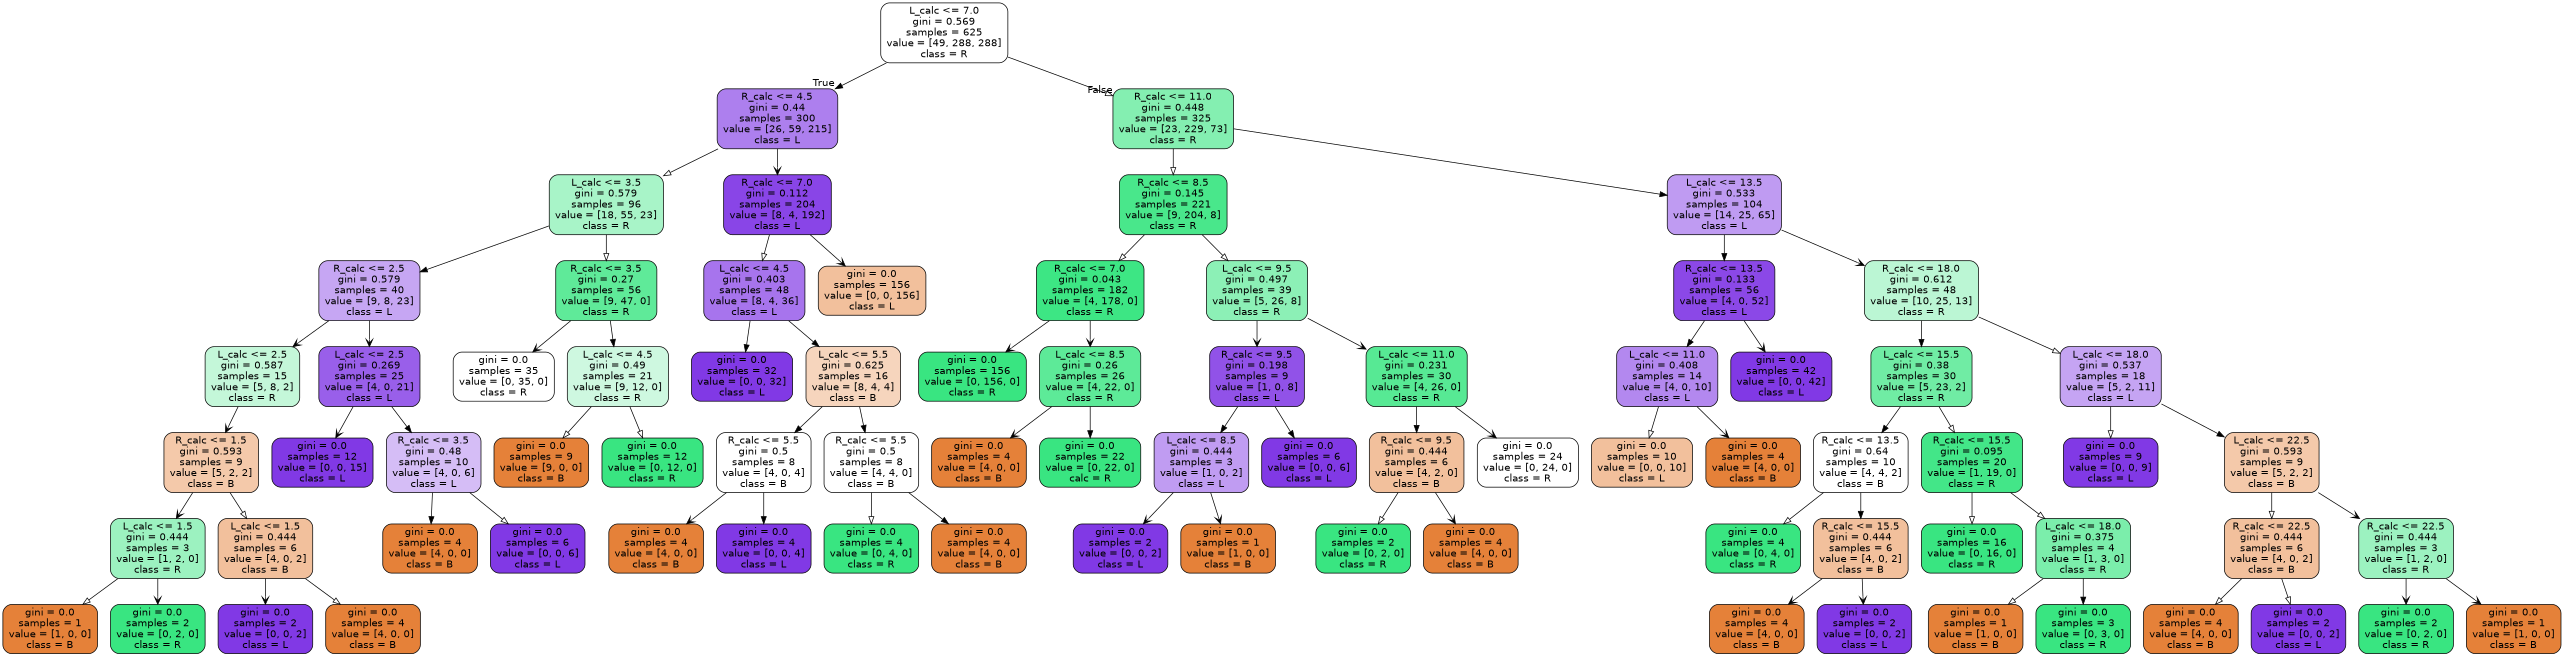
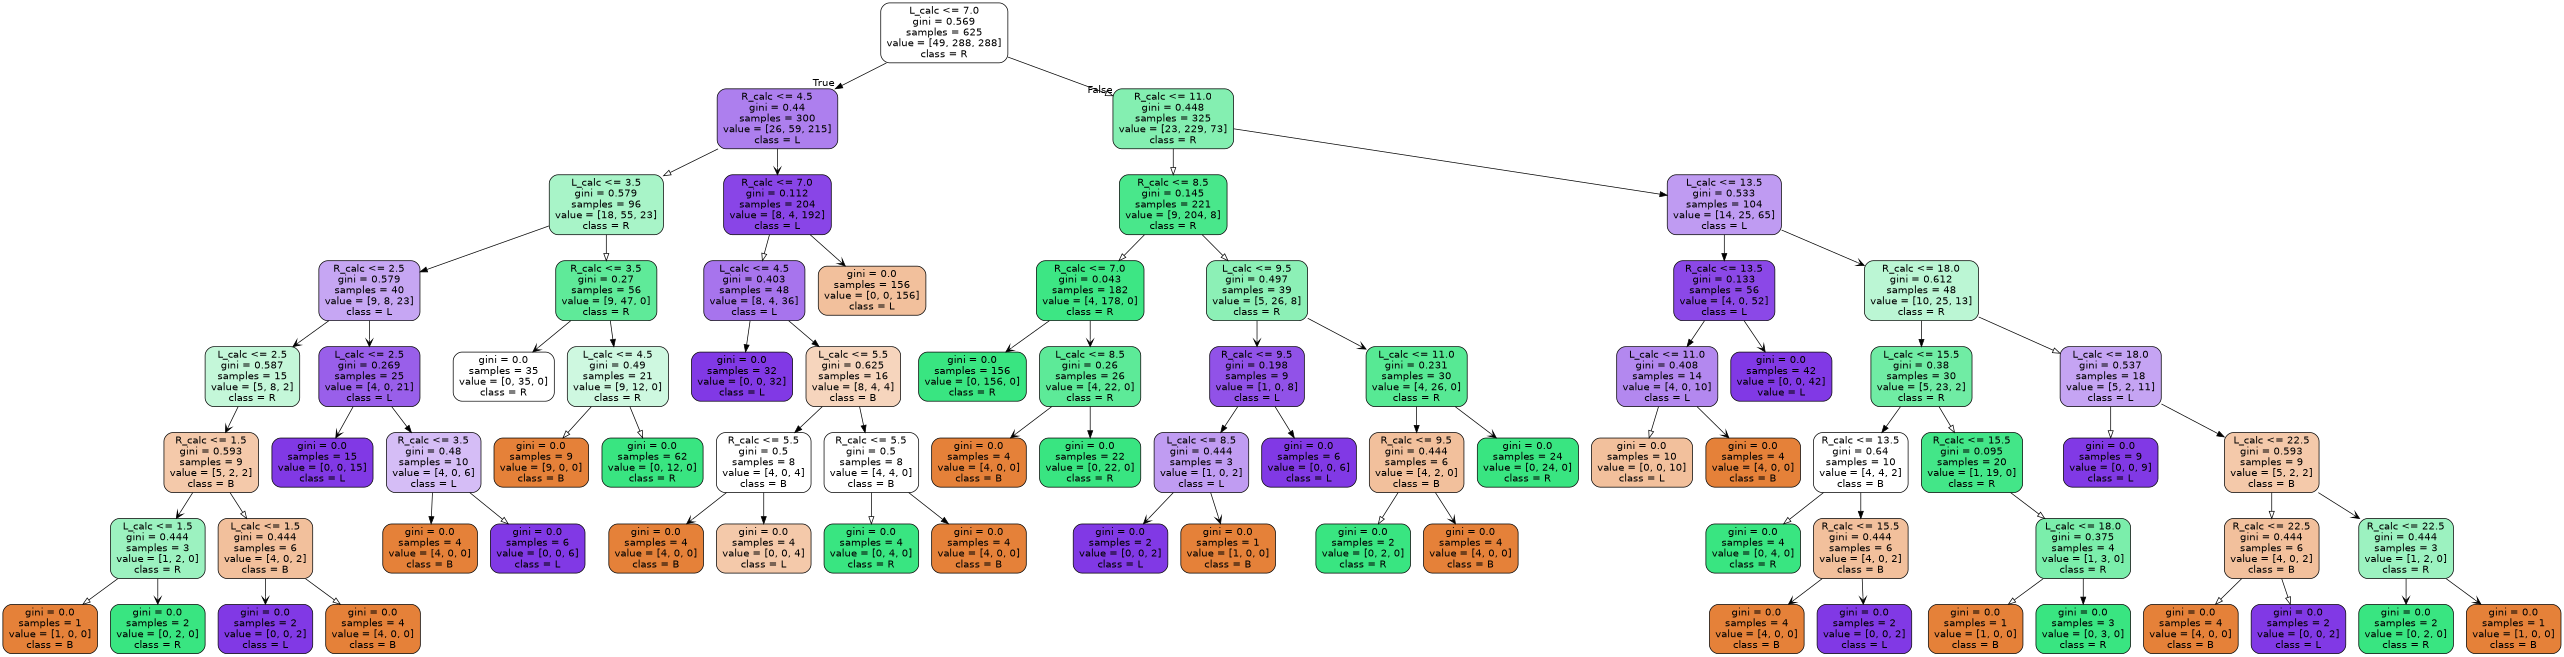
(1781, 377) -> (1781, 377)
(322, 463) -> (322, 463)
(653, 463) -> (653, 463)
(1090, 463) -> (1090, 463)
(1528, 463) -> (1528, 463)
(764, 549) -> (764, 549)
(1972, 549) -> none
